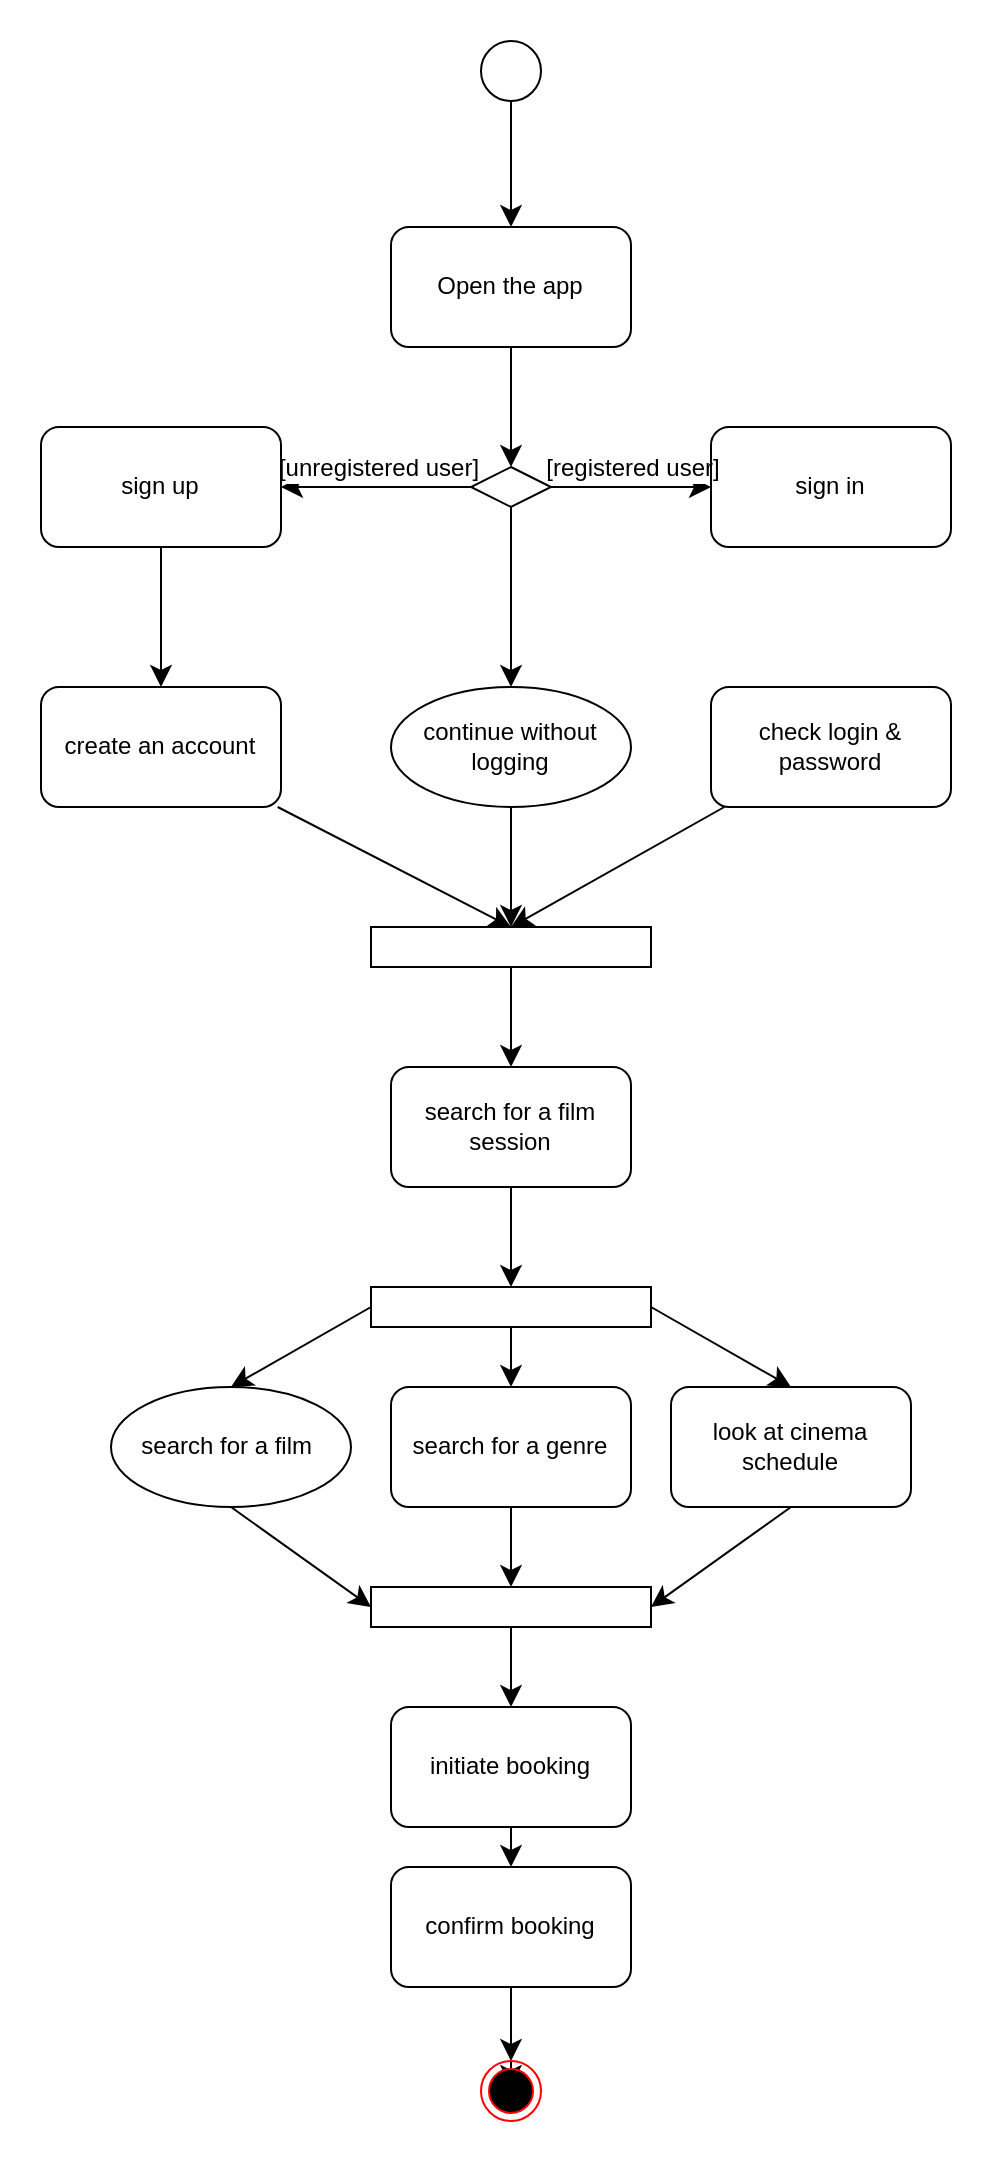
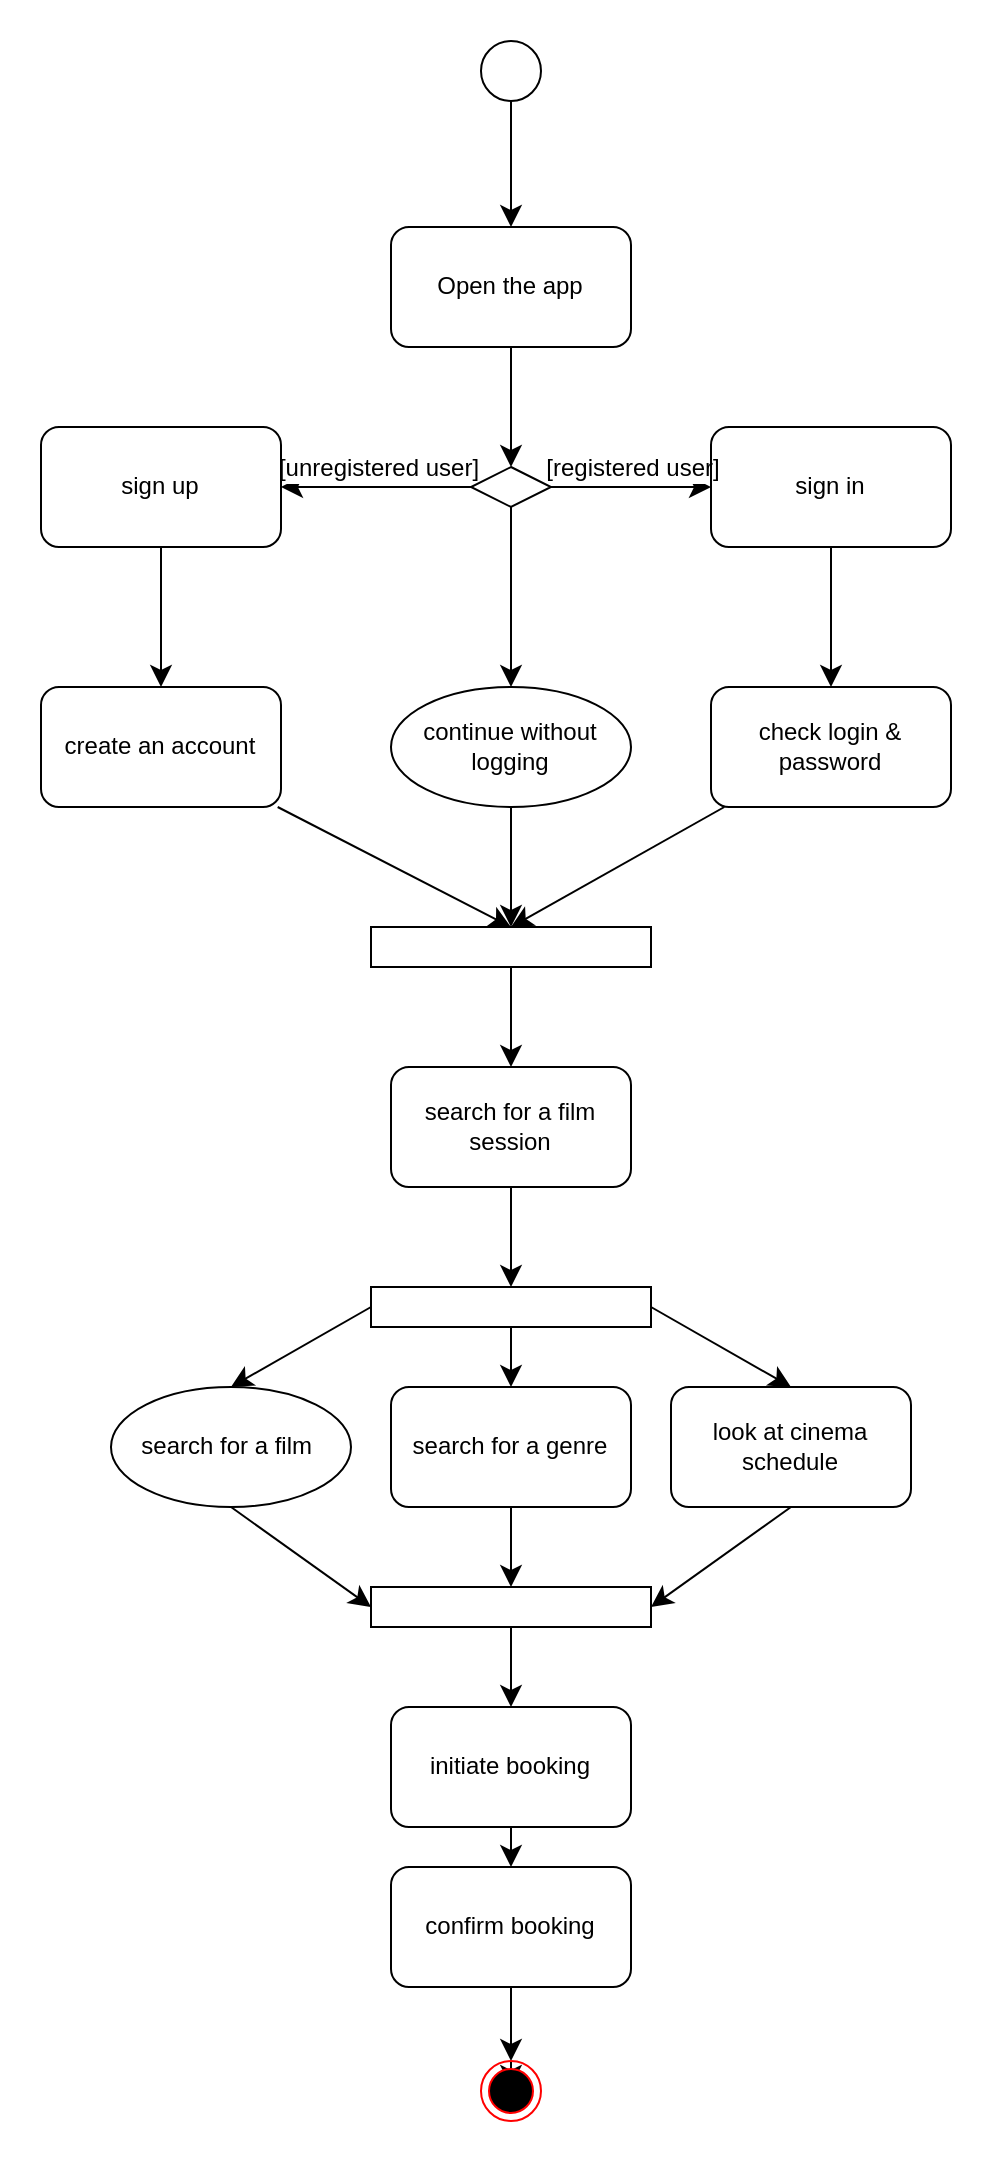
none -> (831, 610)
